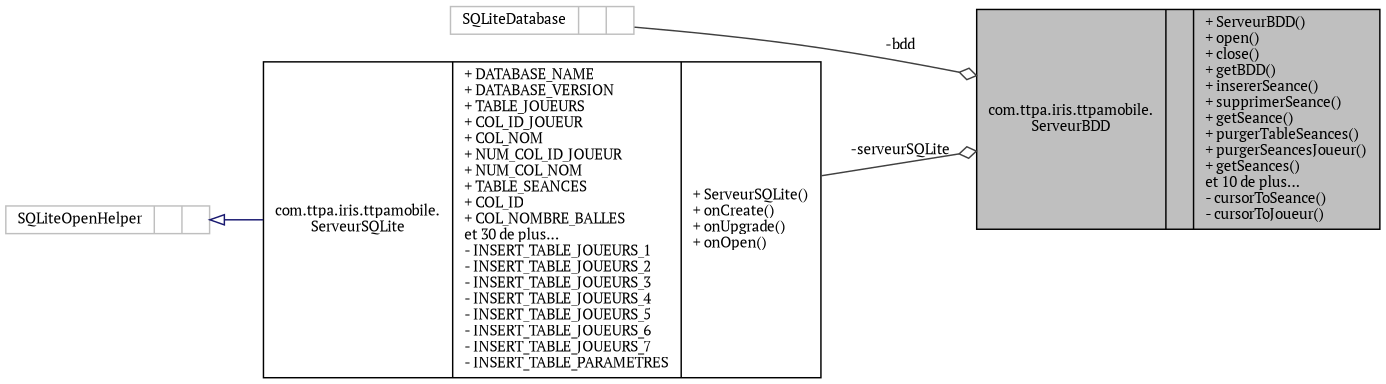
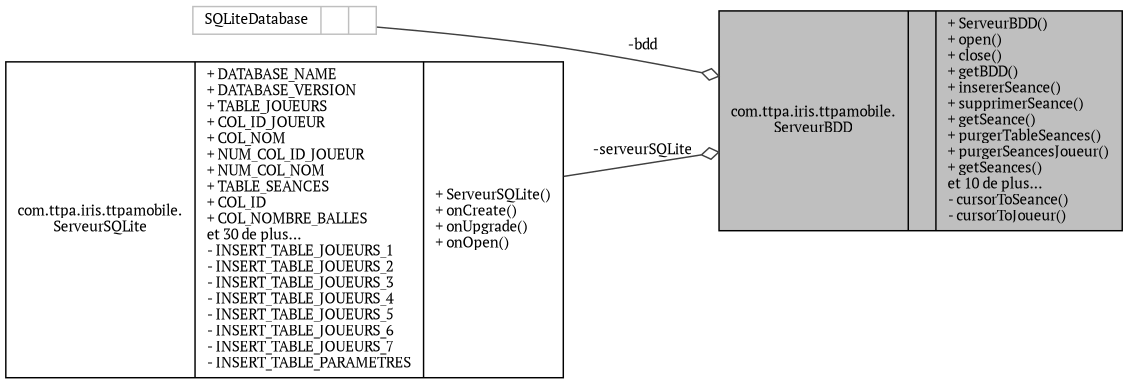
(108, 220) -> none
